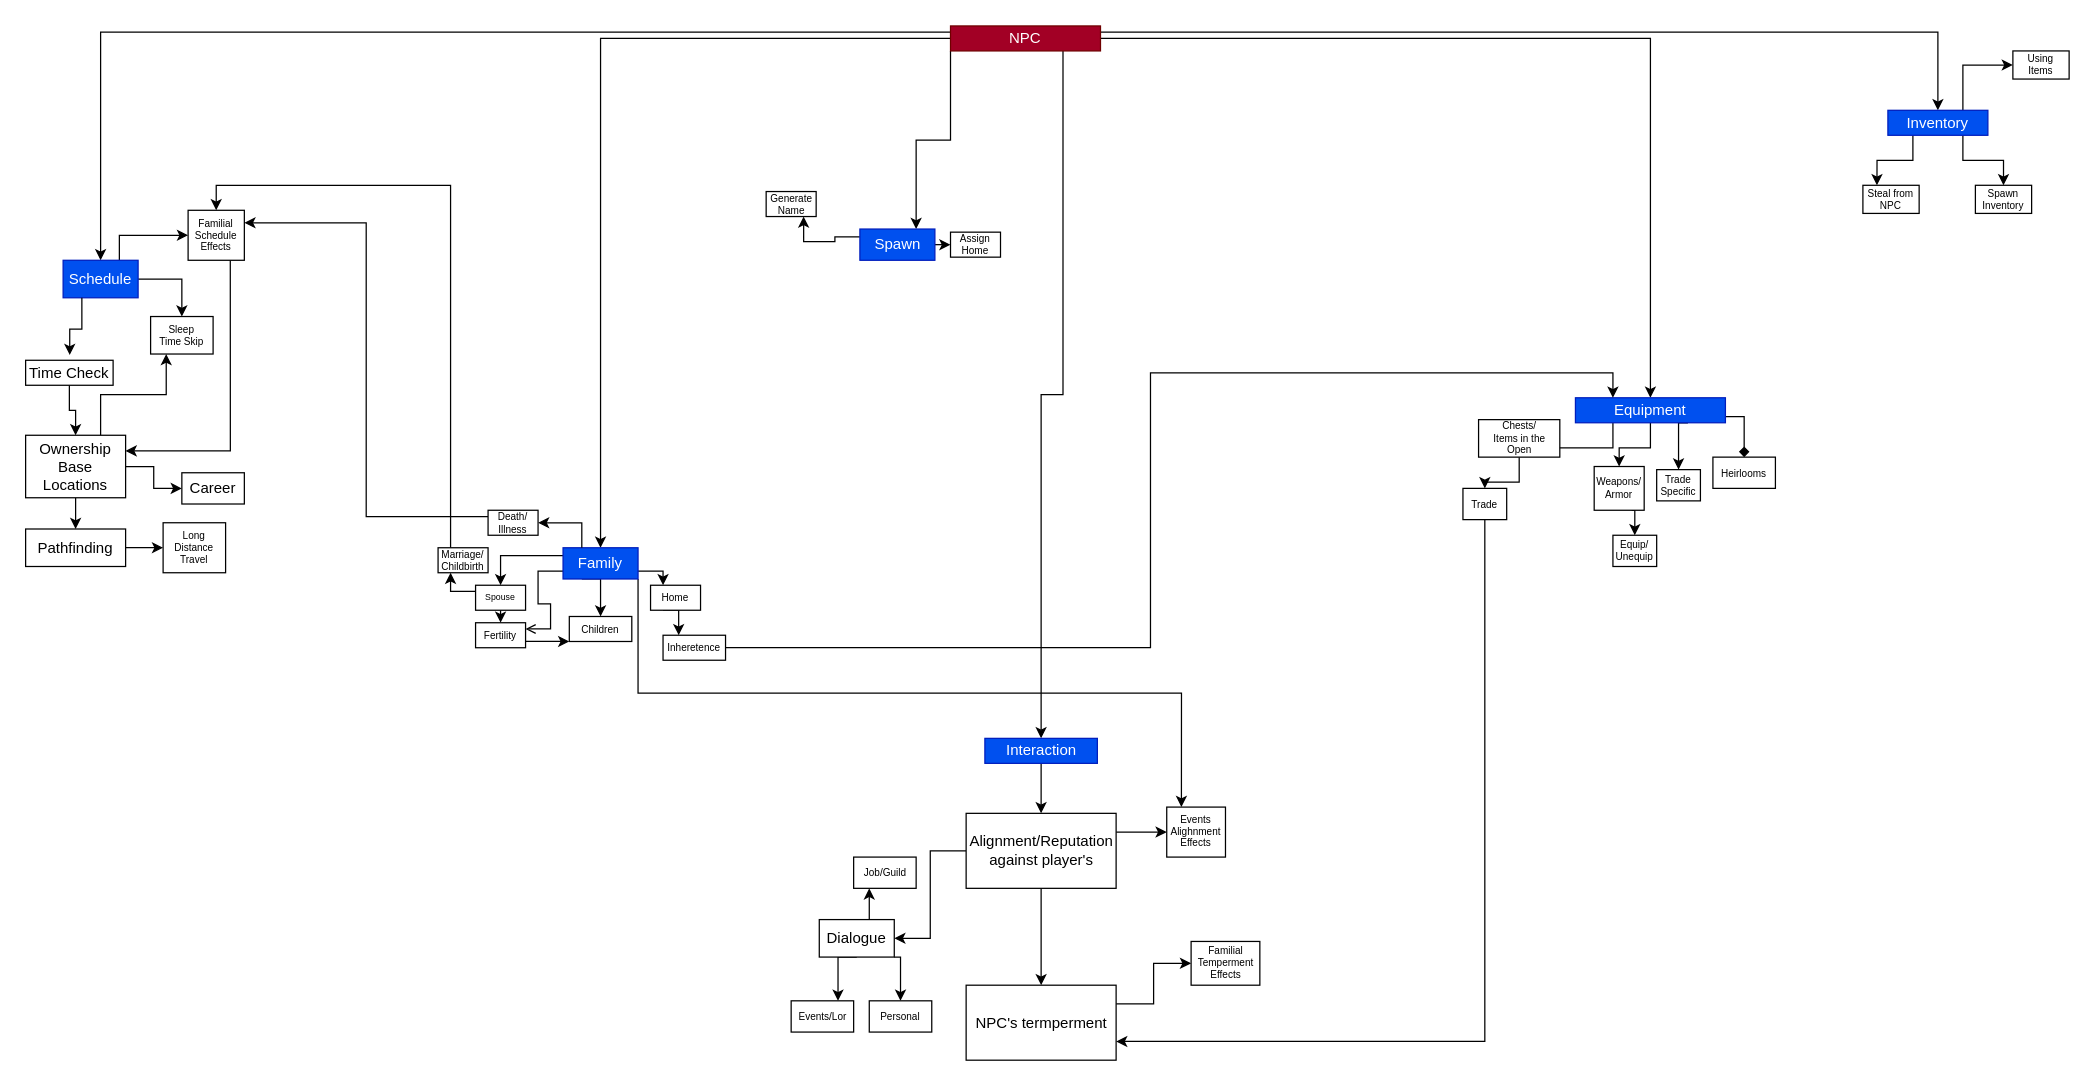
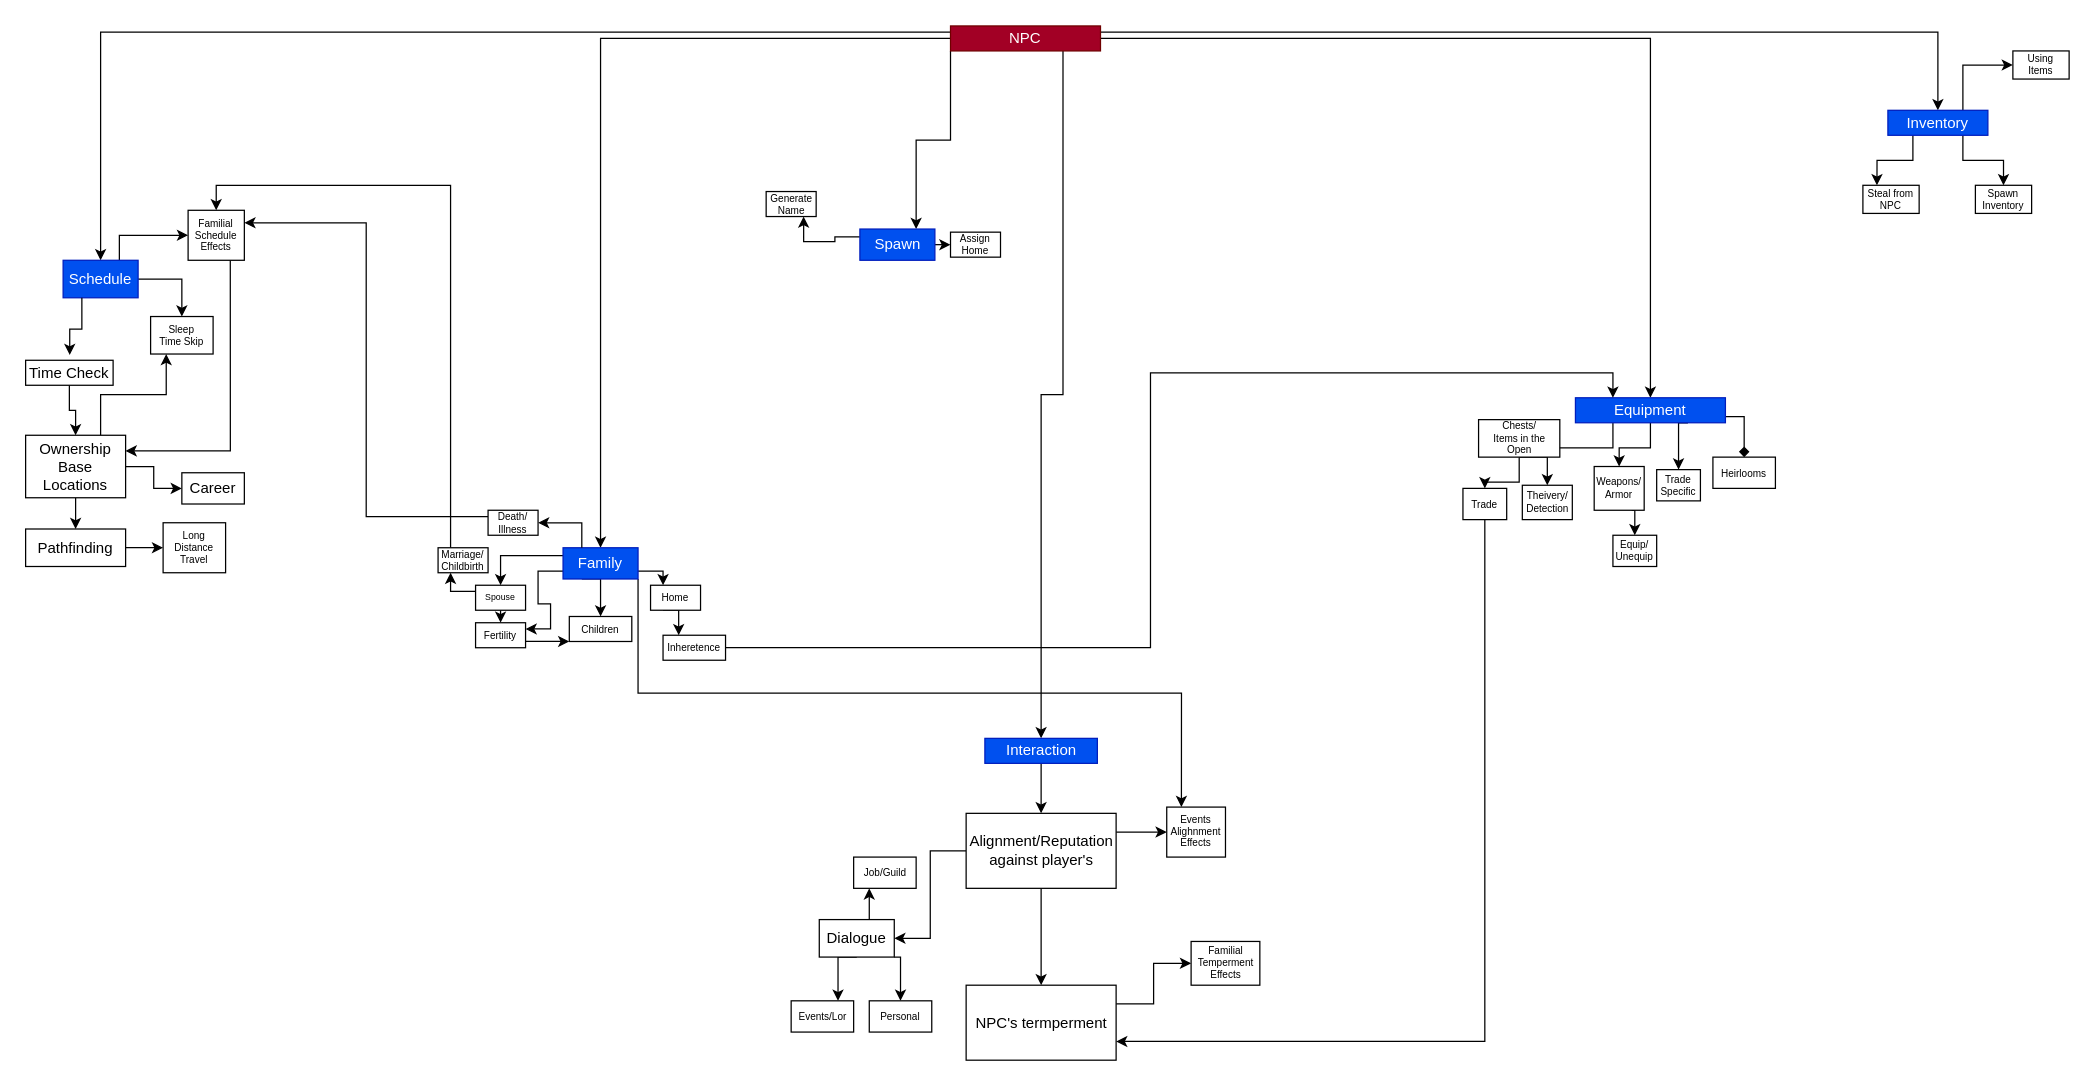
none -> (1548, 466)
none -> (1548, 502)
(533, 629) -> (535, 629)
